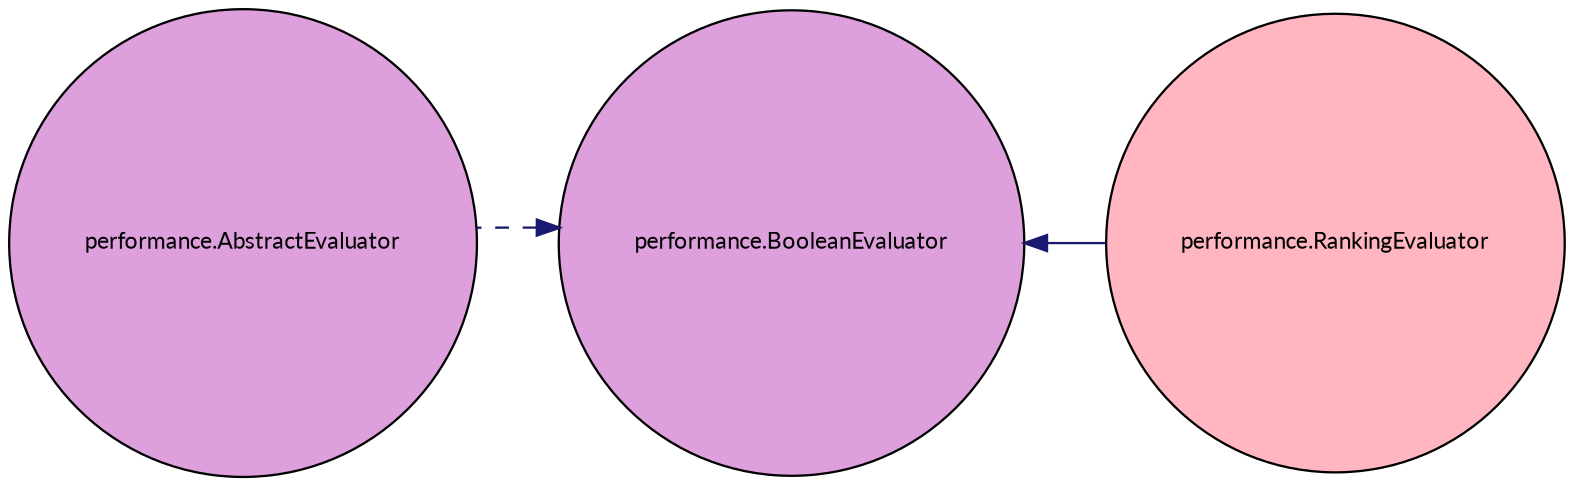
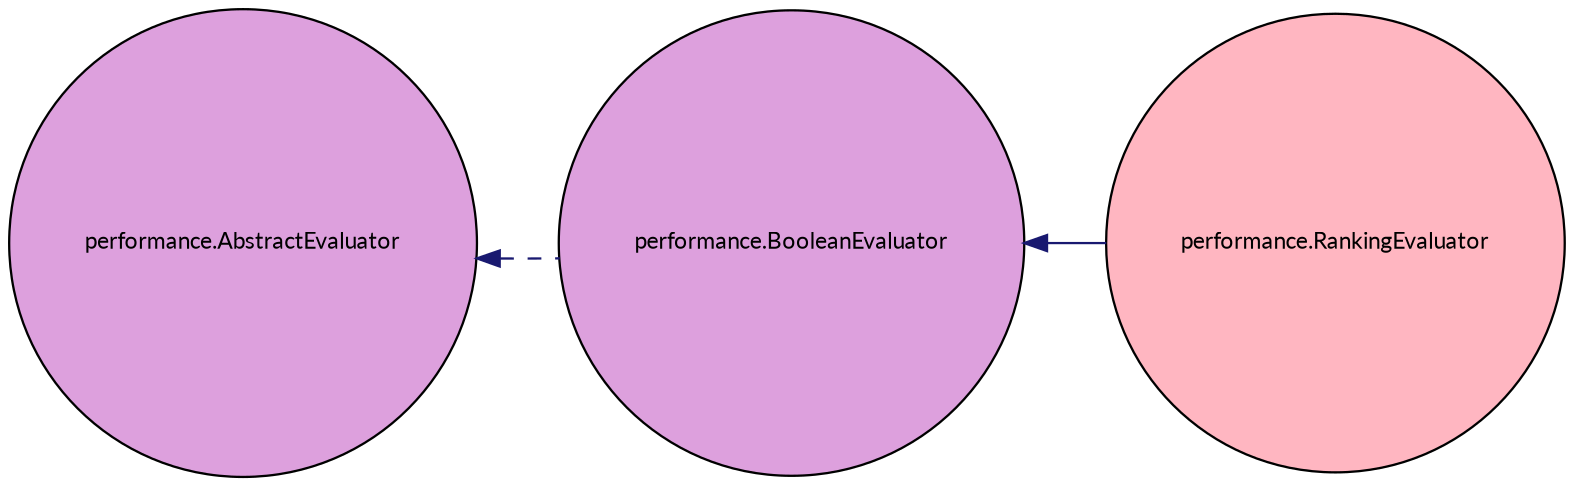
(507, 228) -> (530, 259)
